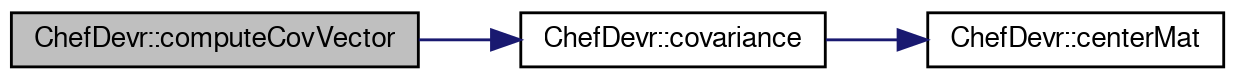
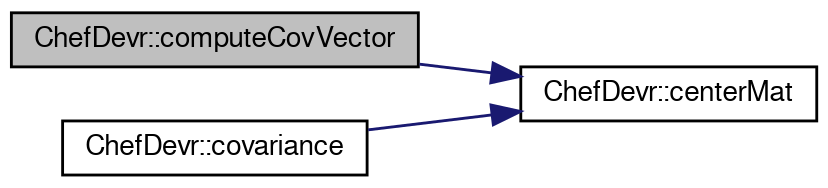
(455, 40) -> (456, 69)
